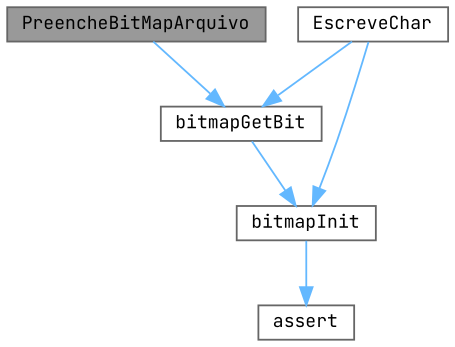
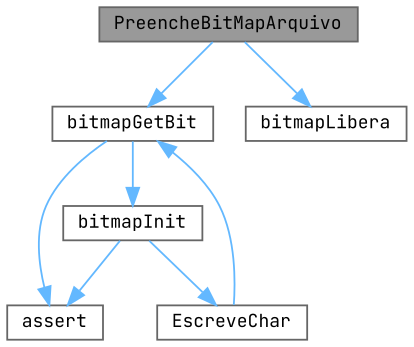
(346, 116) -> (176, 266)
none -> (326, 124)
none -> (48, 203)
